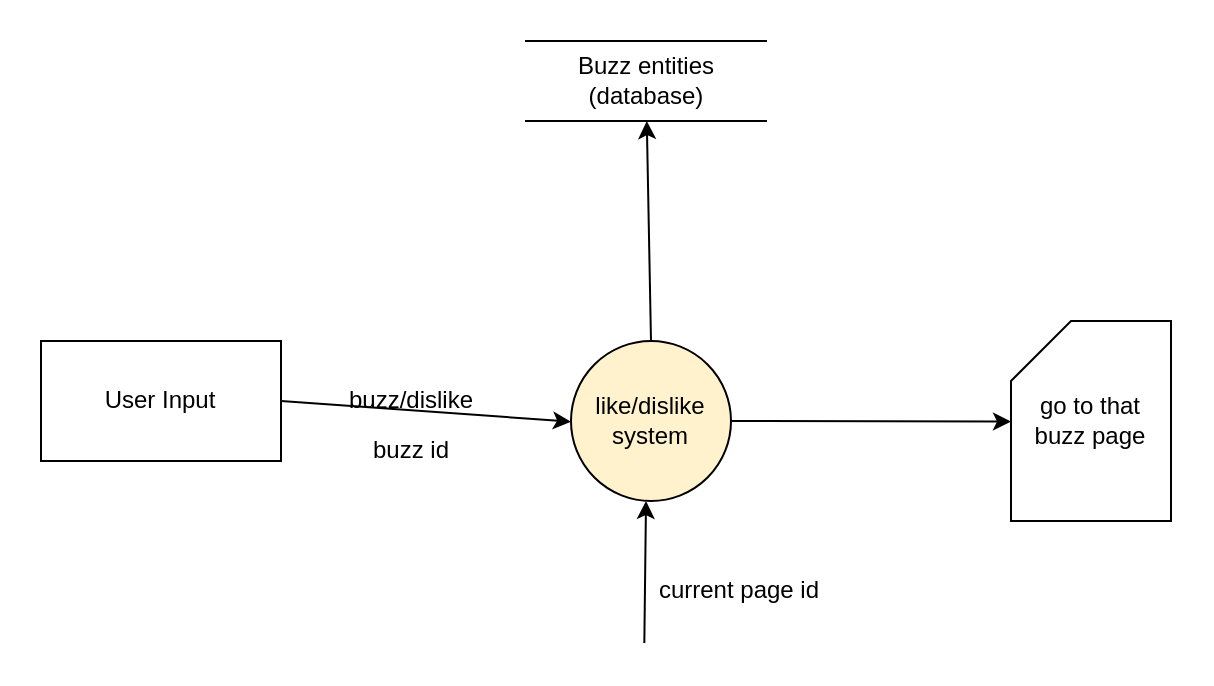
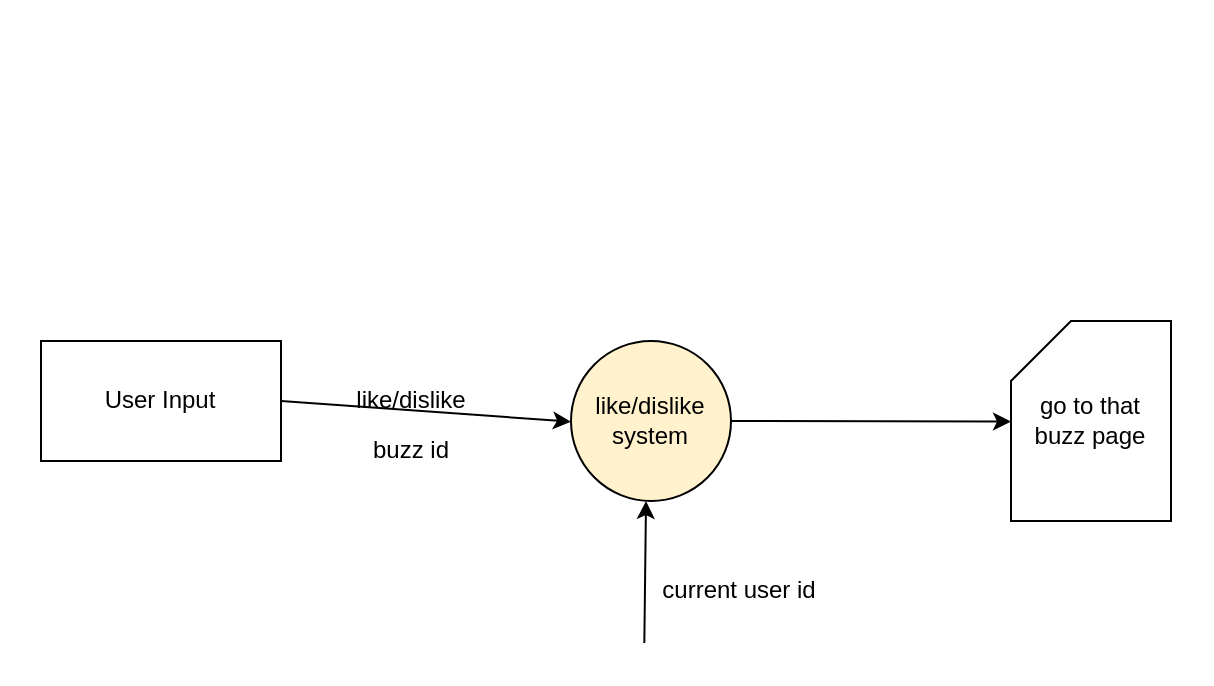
(646, 81) -> none
(649, 238) -> none
(412, 401) -> (412, 401)
(740, 591) -> (740, 591)
